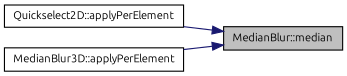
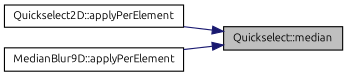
(283, 38) -> (283, 38)
(94, 60) -> (94, 60)
